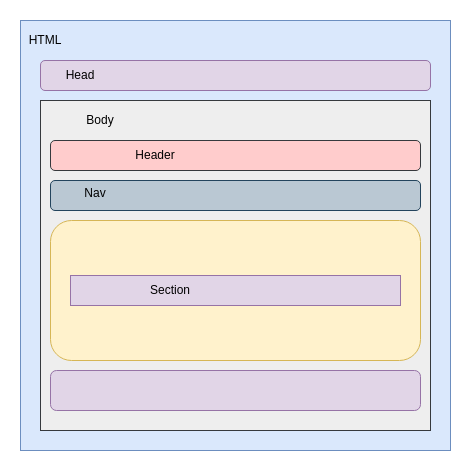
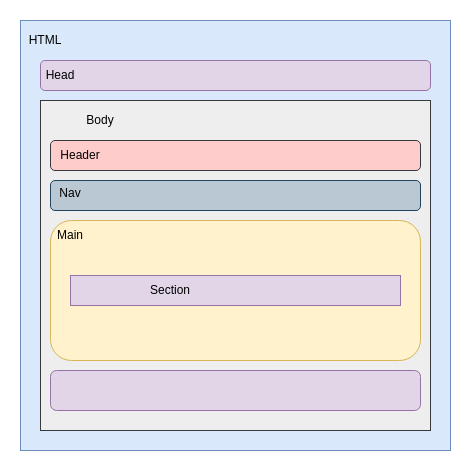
(81, 76) -> (61, 76)
(156, 156) -> (81, 156)
(96, 193) -> (71, 193)
none -> (71, 236)
